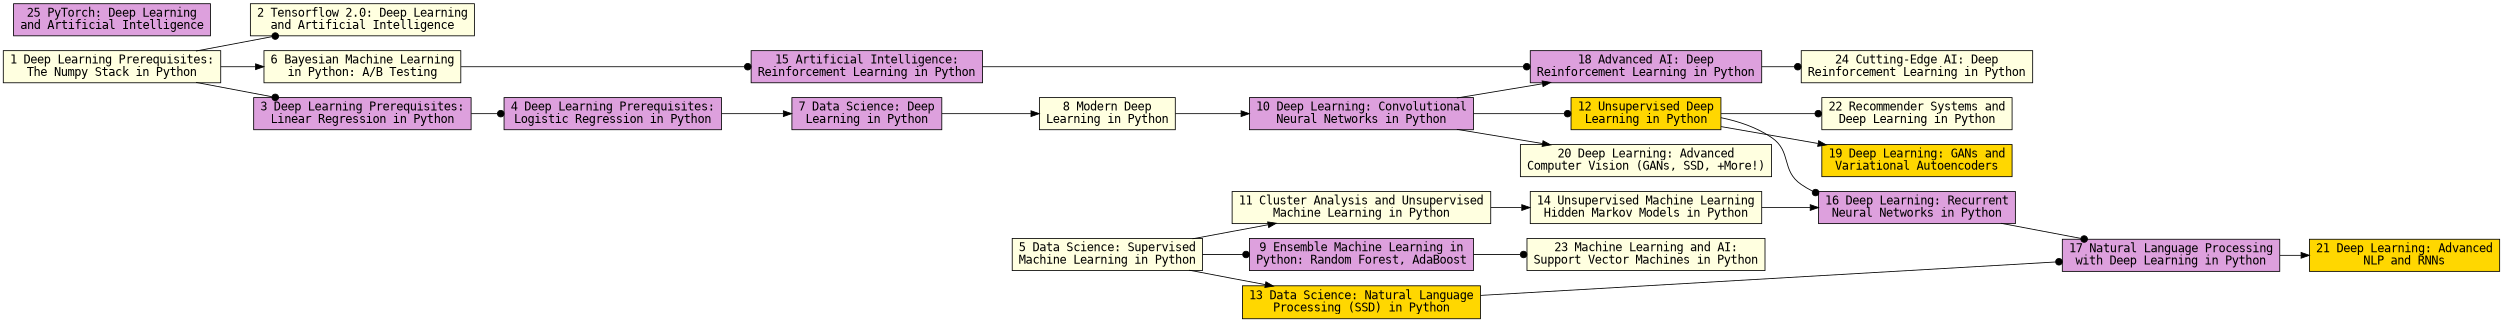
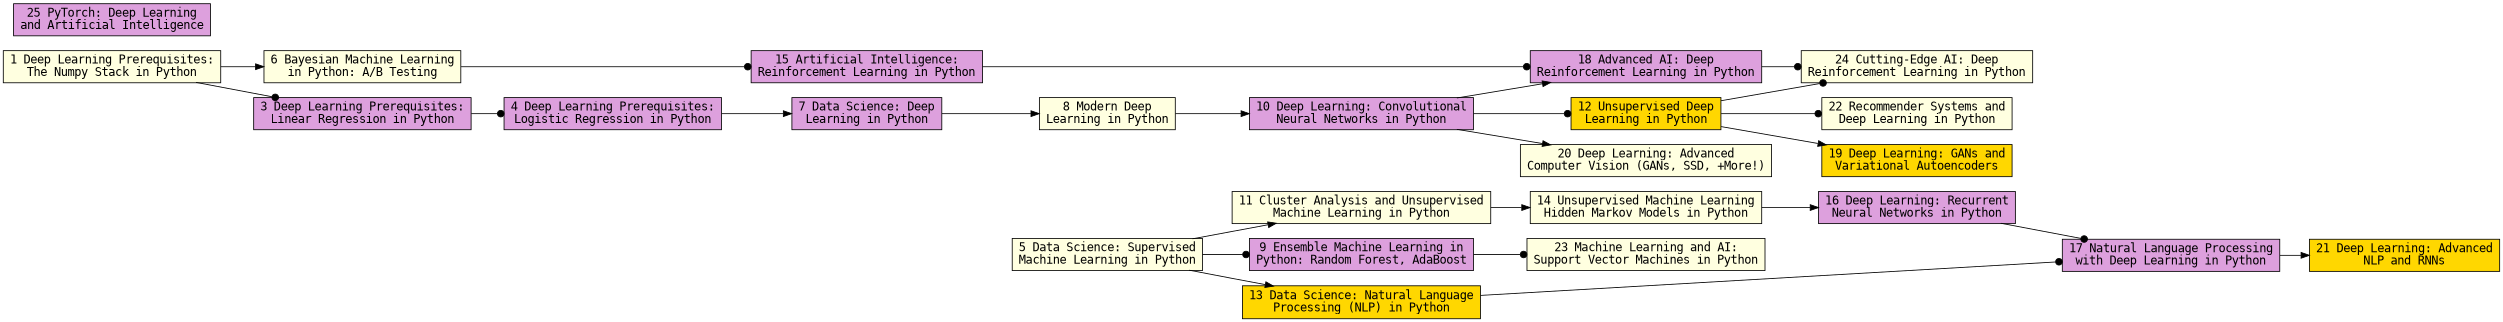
(362, 20) -> none
(1777, 142) -> (1770, 92)
(1361, 302) -> (1361, 302)
